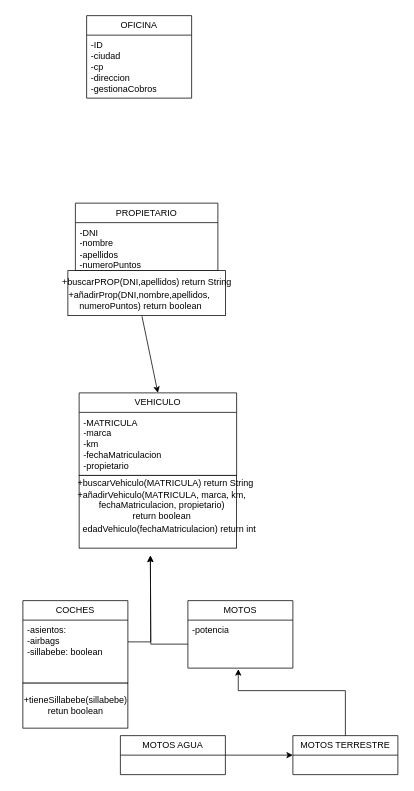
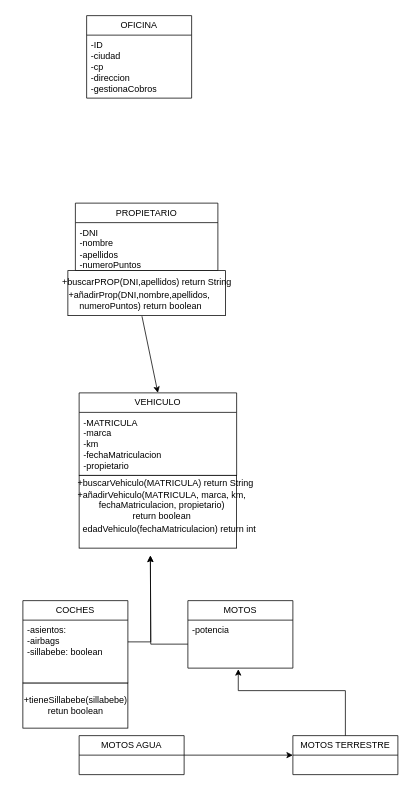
(173, 755) -> (132, 755)
